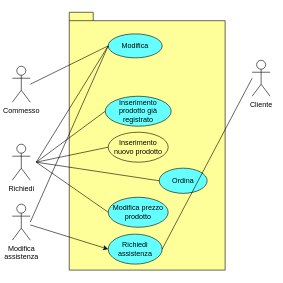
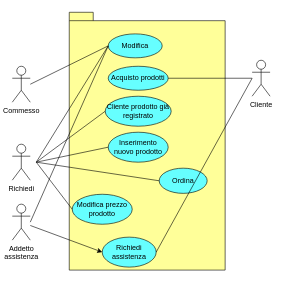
none -> (138, 78)
none -> (209, 78)
(138, 111) -> (138, 111)
(138, 147) -> (138, 147)
(138, 212) -> (102, 209)
(135, 249) -> (129, 252)
(22, 253) -> (22, 253)
